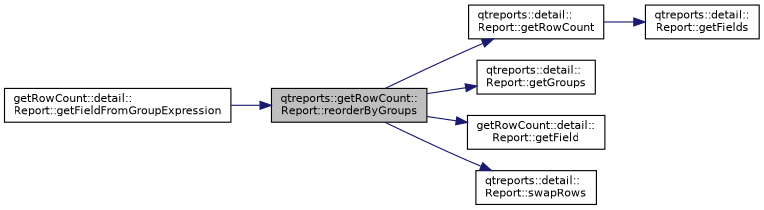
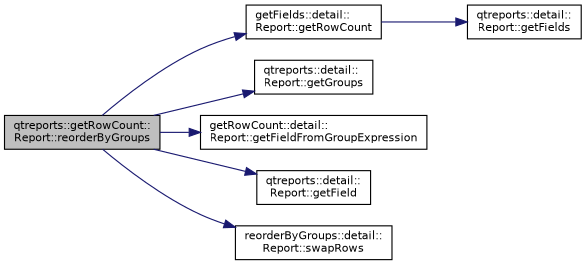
(536, 22) -> (314, 22)
(246, 105) -> (174, 132)
(536, 132) -> (314, 188)
(536, 188) -> (314, 243)
